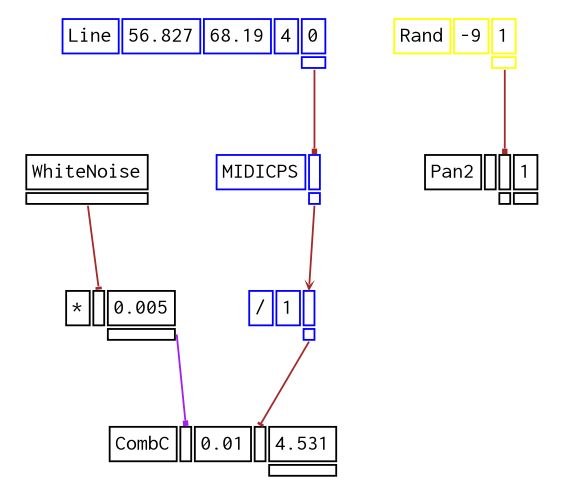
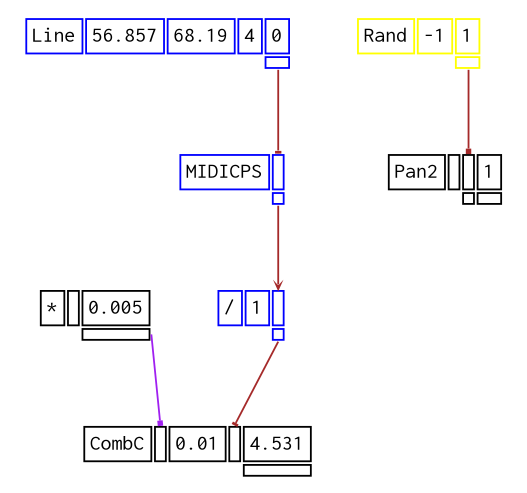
(161, 35) -> (125, 35)
(471, 35) -> (435, 35)
(314, 109) -> (278, 110)
(86, 179) -> none
